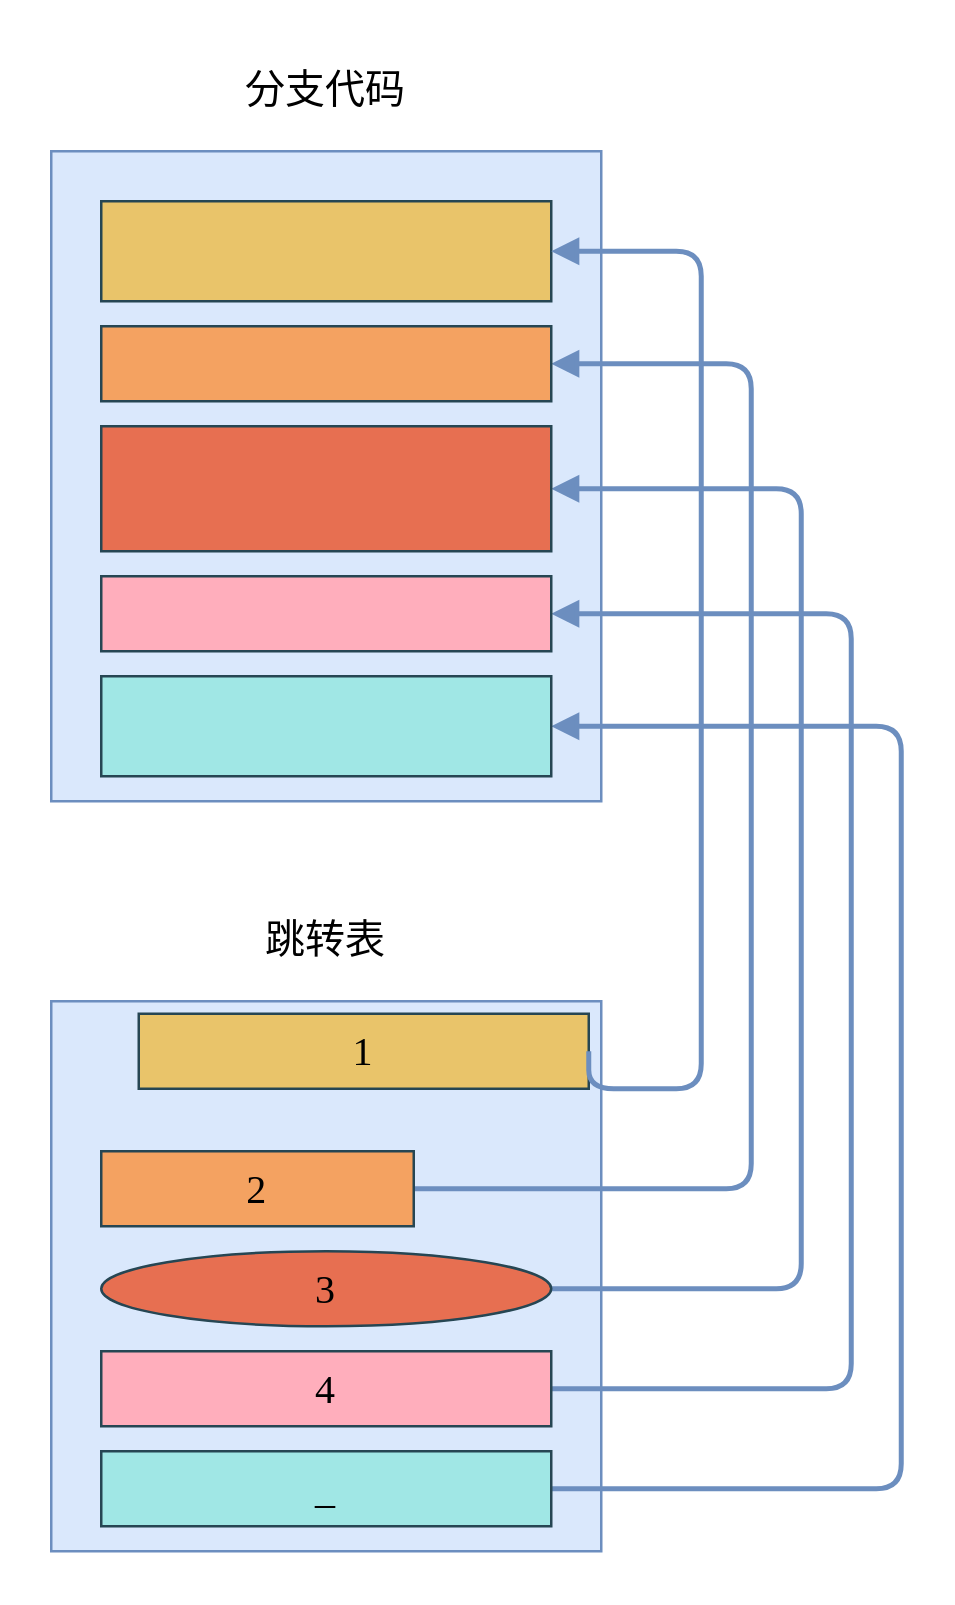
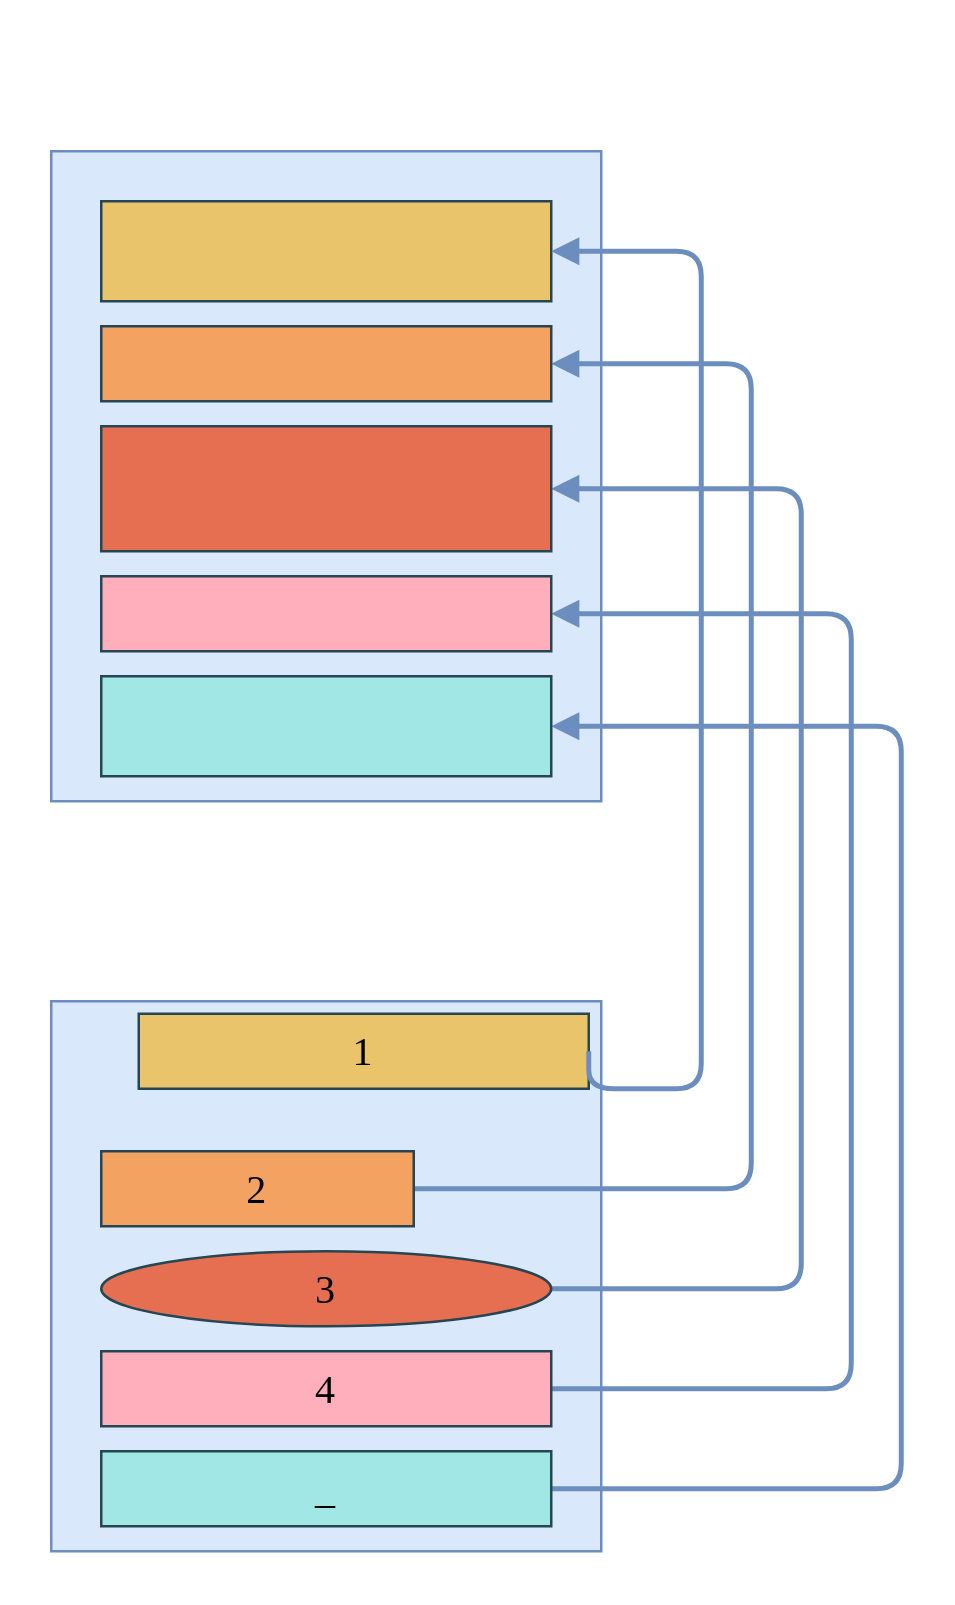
(326, 89) -> none
(326, 939) -> none
